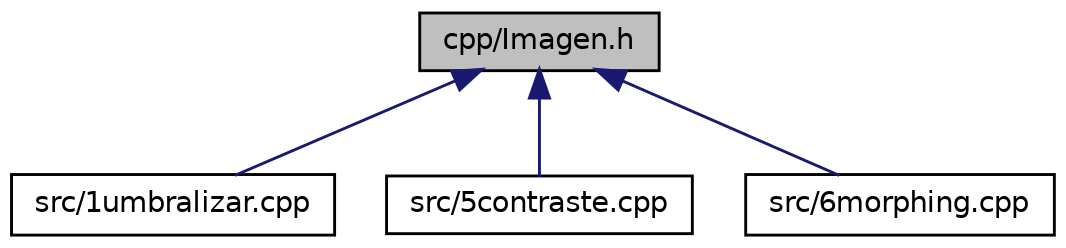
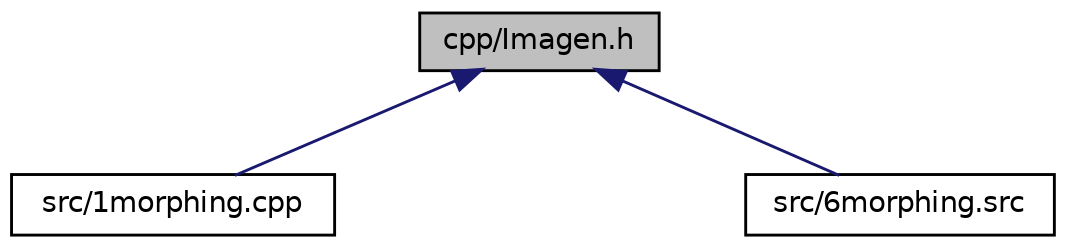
(173, 205) -> (173, 205)
(539, 205) -> none
(900, 205) -> (900, 205)
